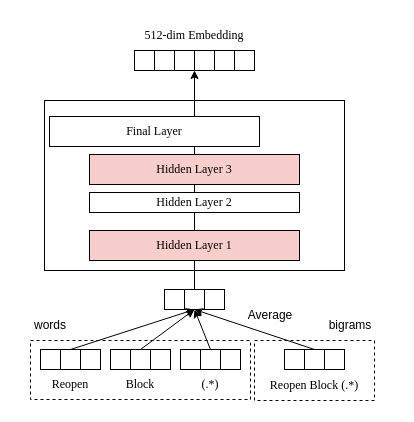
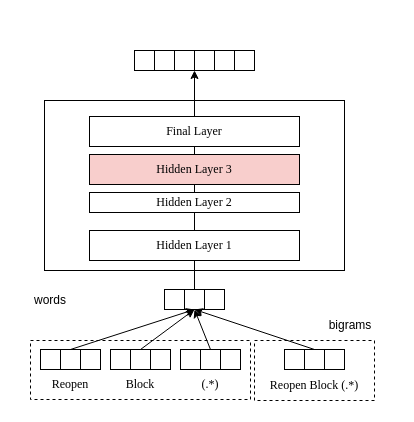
(195, 36) -> none
(155, 132) -> (195, 132)
(195, 246) -> (195, 246)
(271, 316) -> none
(51, 326) -> (51, 301)
